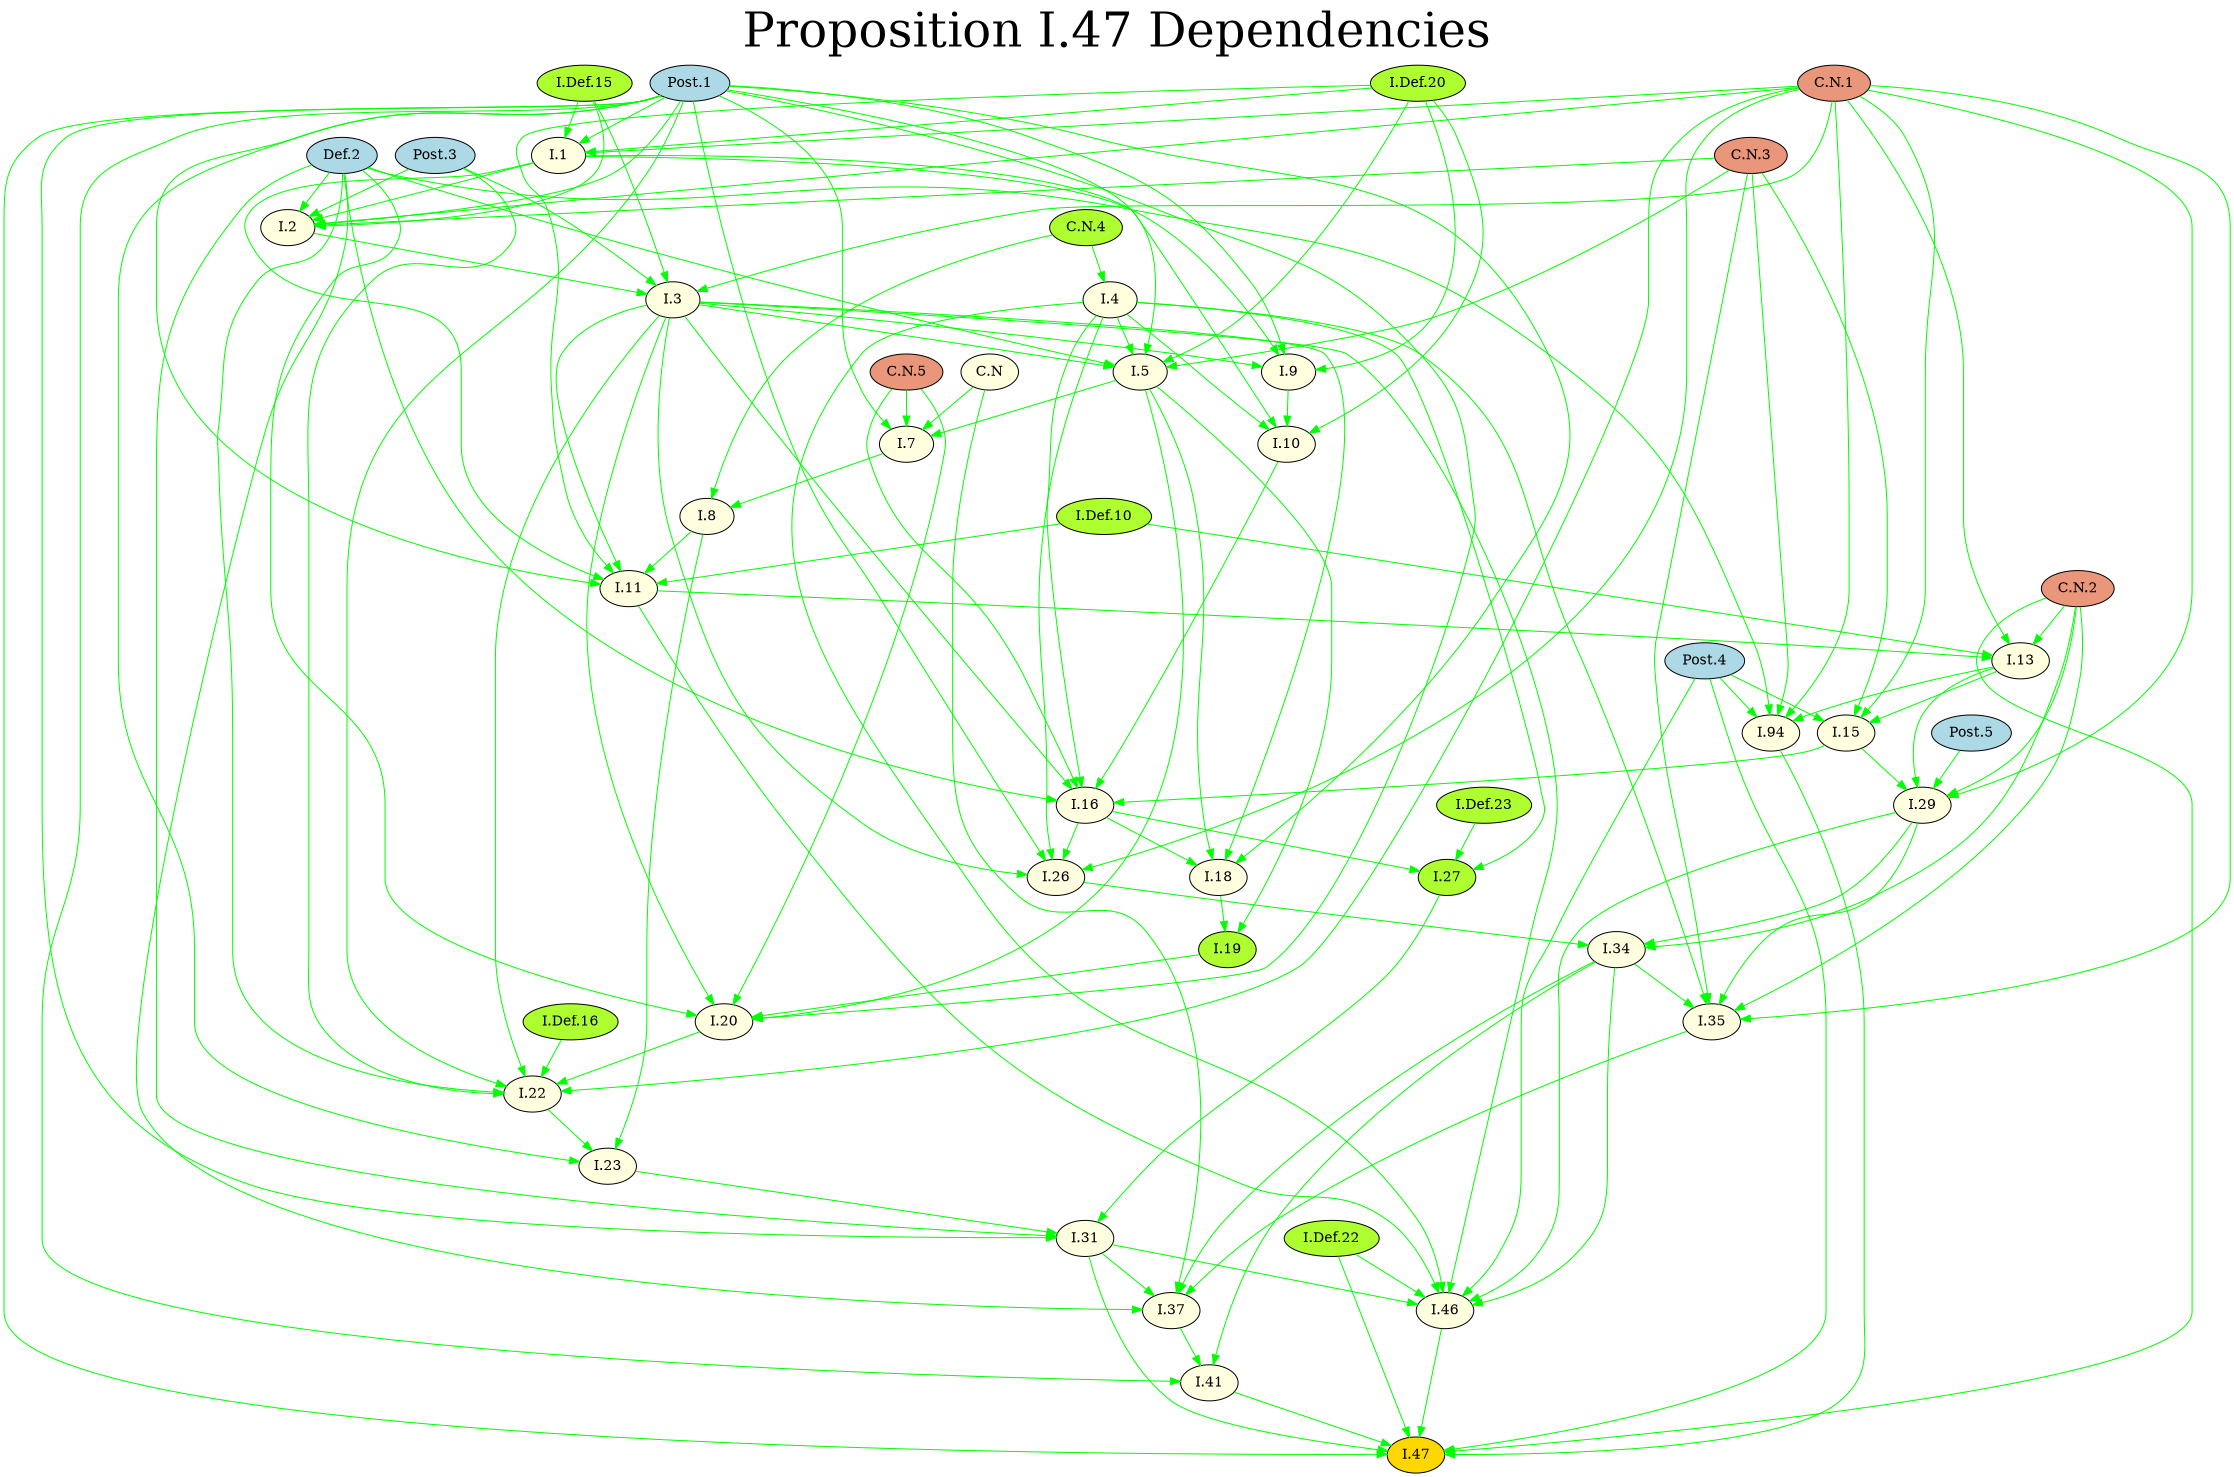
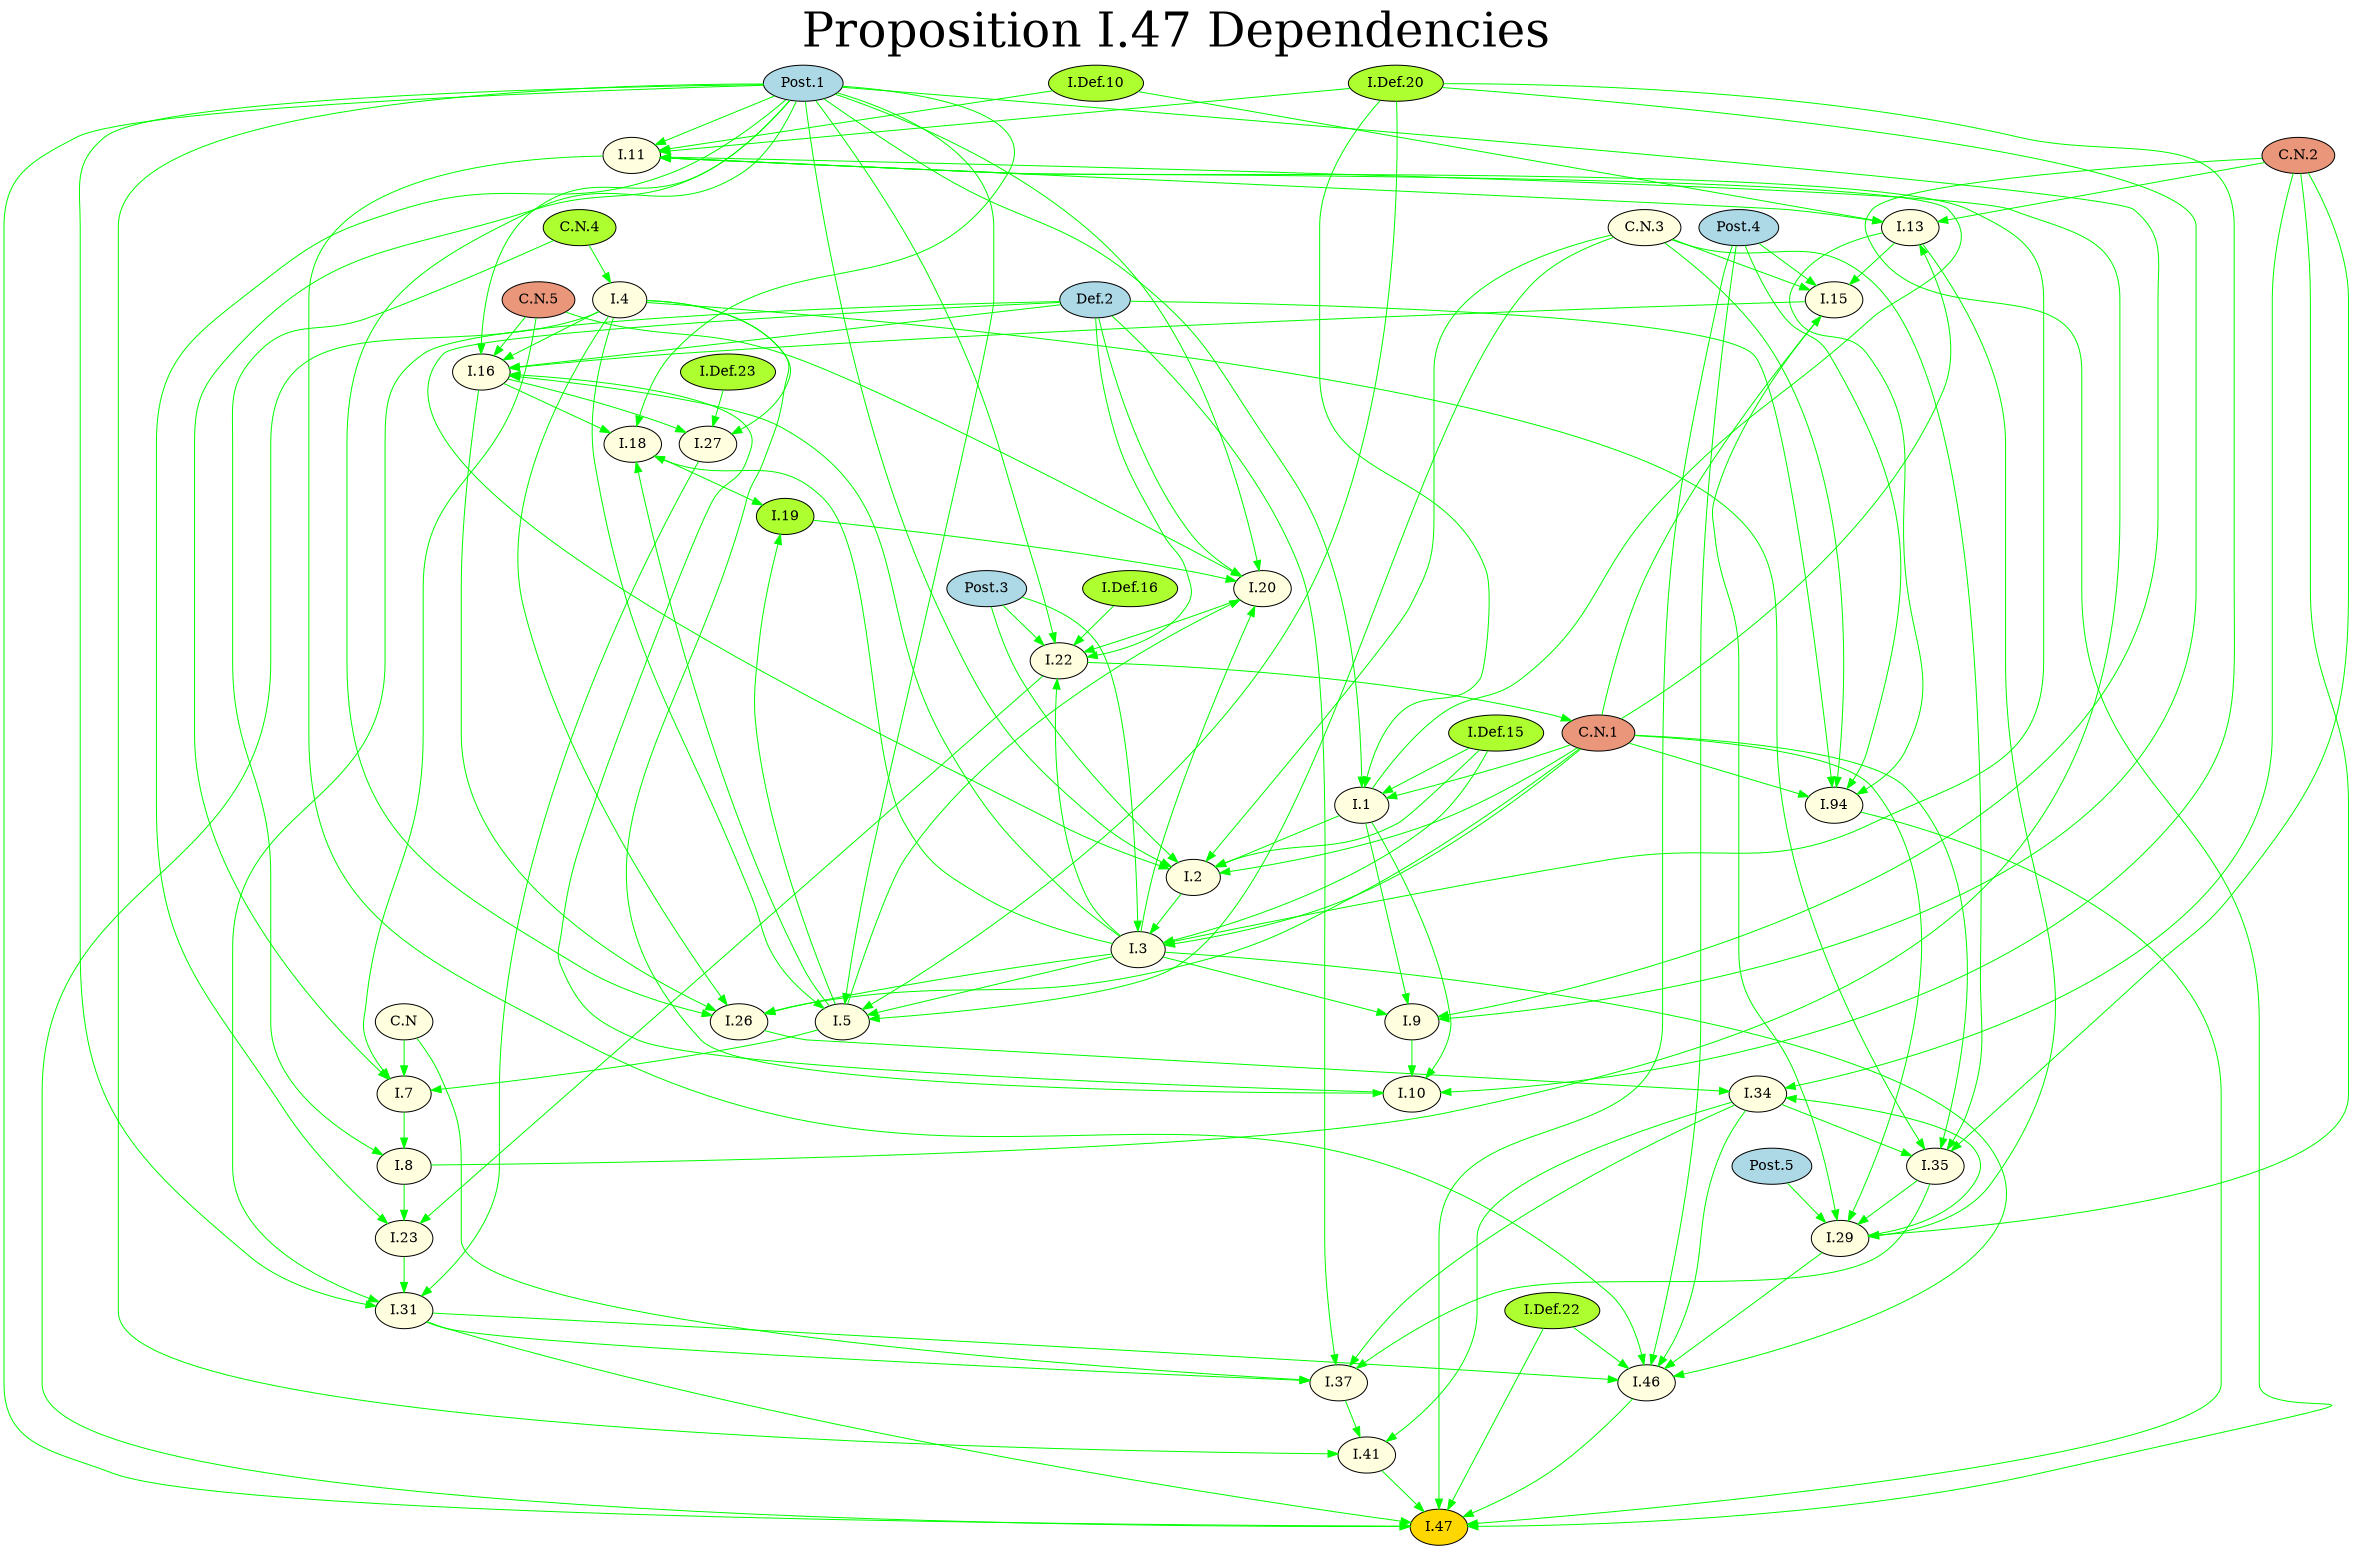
(1751, 155) -> (1645, 228)
none -> (515, 230)
(716, 269) -> none
(917, 806) -> (42, 1373)
(1393, 840) -> (1326, 679)
(1447, 877) -> (708, 444)
(1764, 940) -> (1892, 1199)
